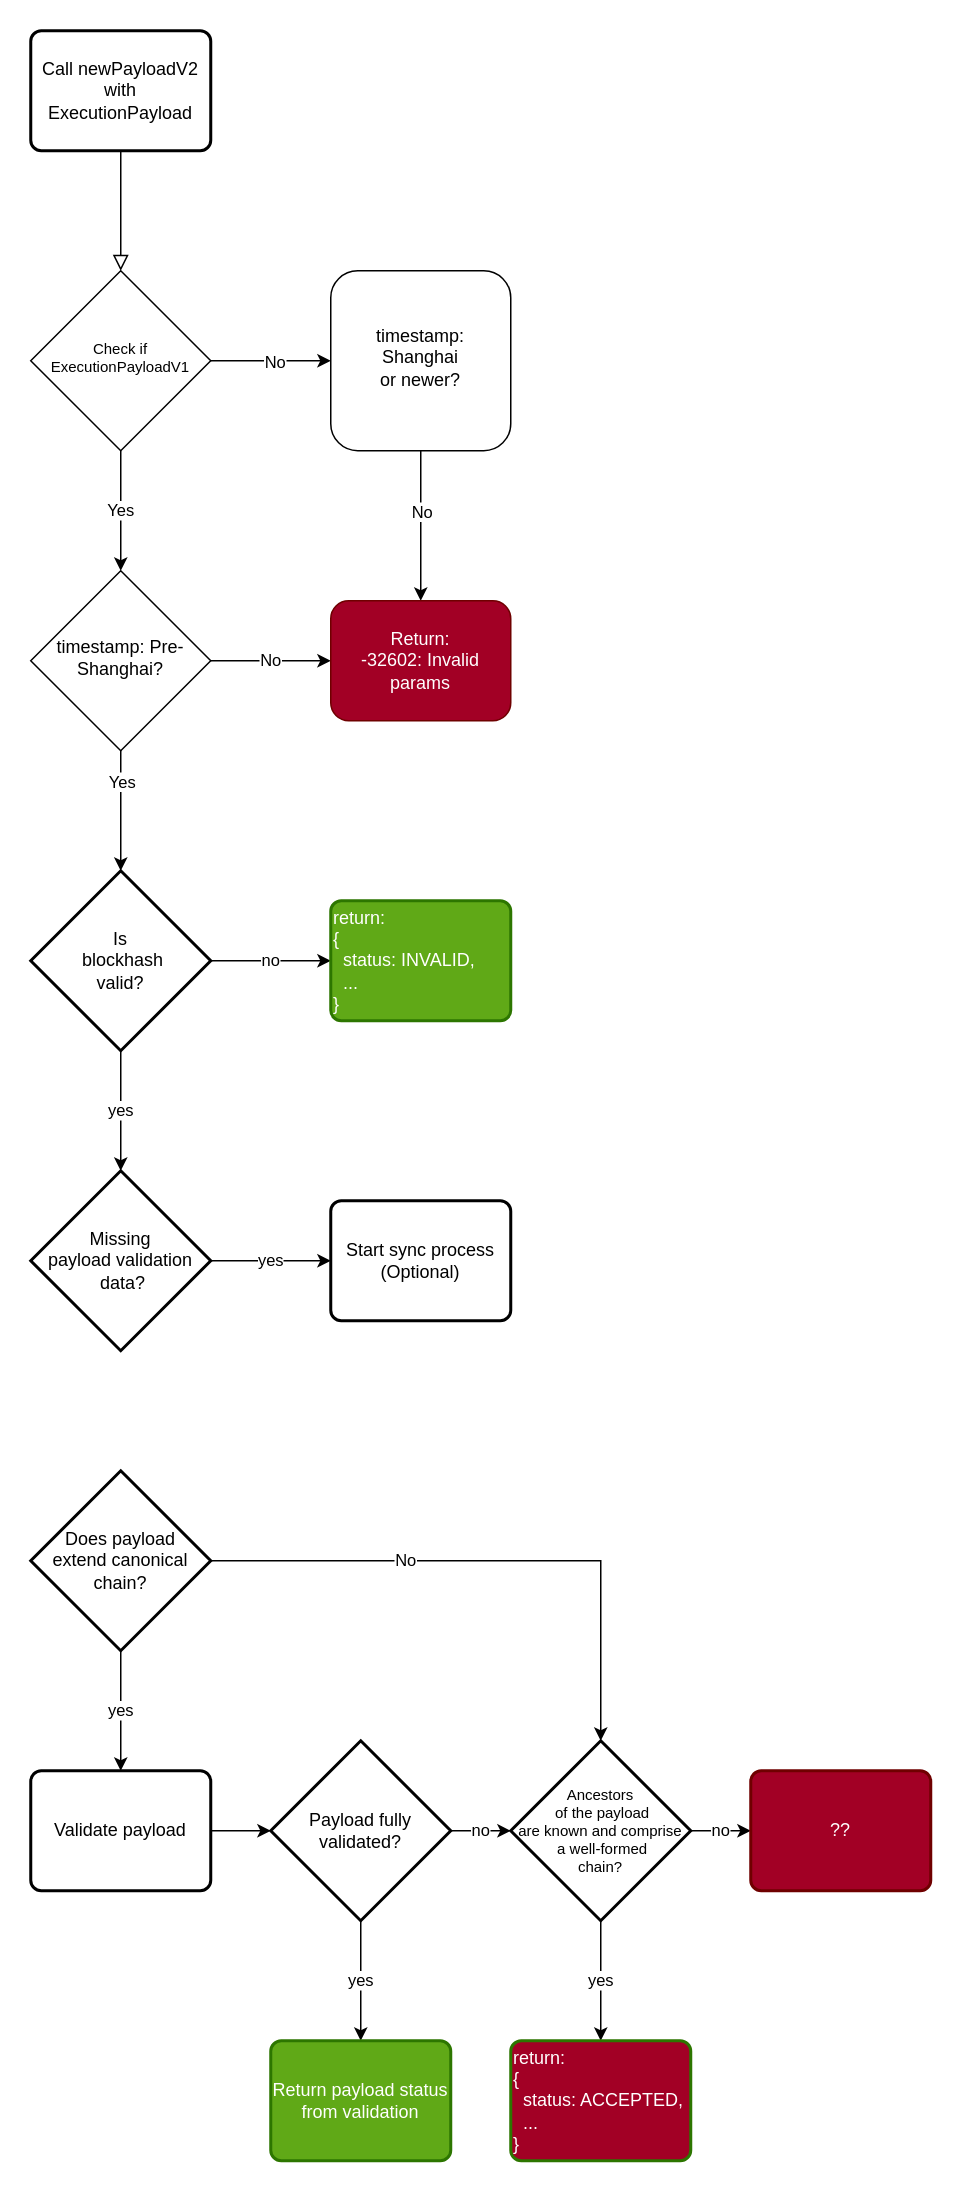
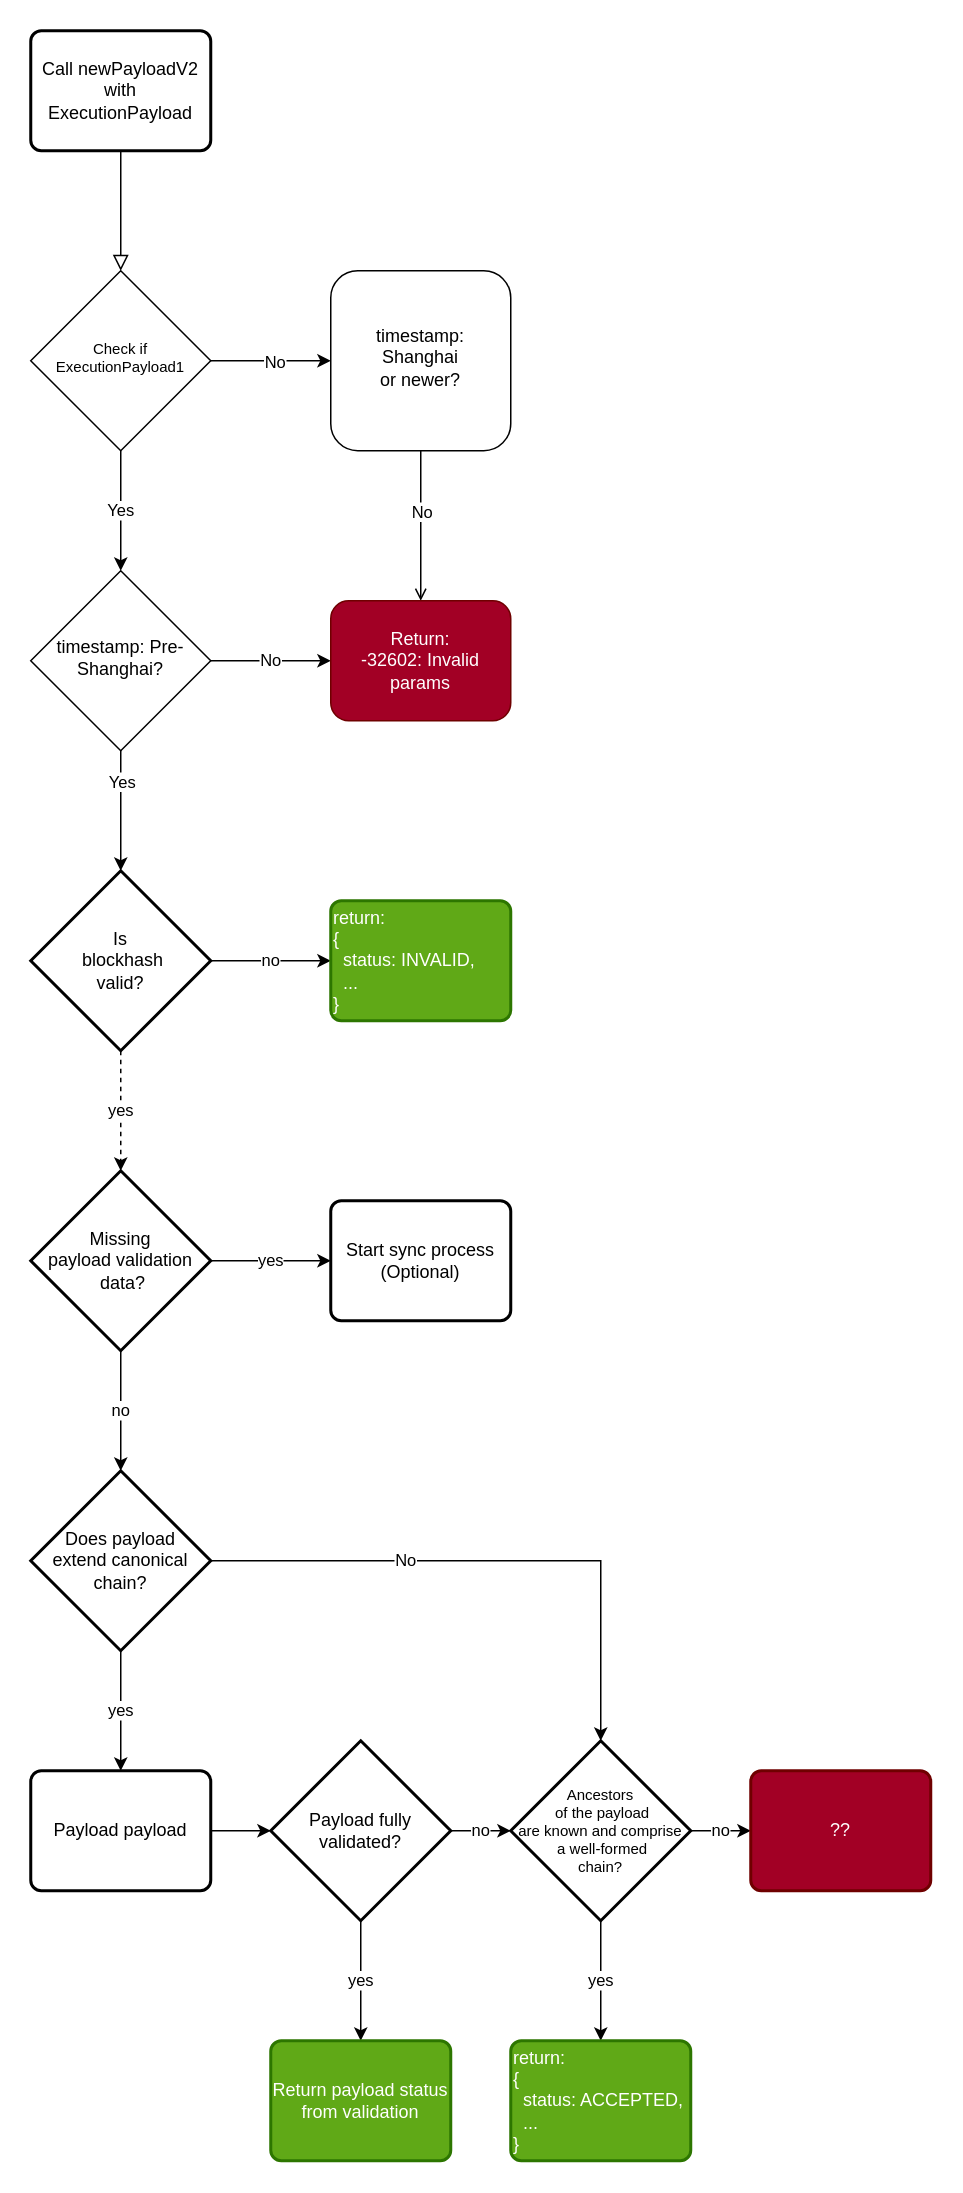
(121, 358) -> (121, 358)
(421, 589) -> (421, 591)
(121, 1077) -> (121, 1077)
none -> (121, 1406)
(121, 1831) -> (121, 1831)
(601, 2101) -> (601, 2101)
